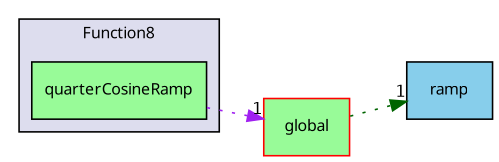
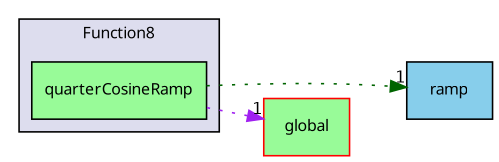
(371, 111) -> (299, 84)
